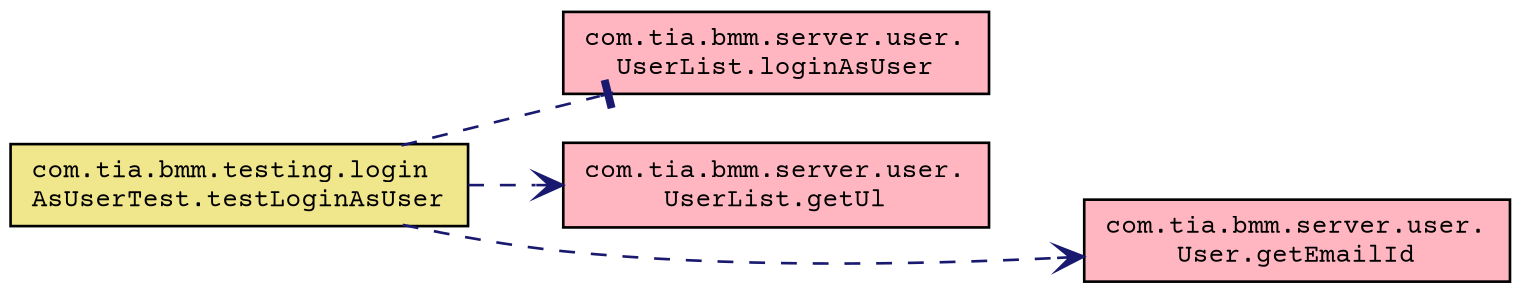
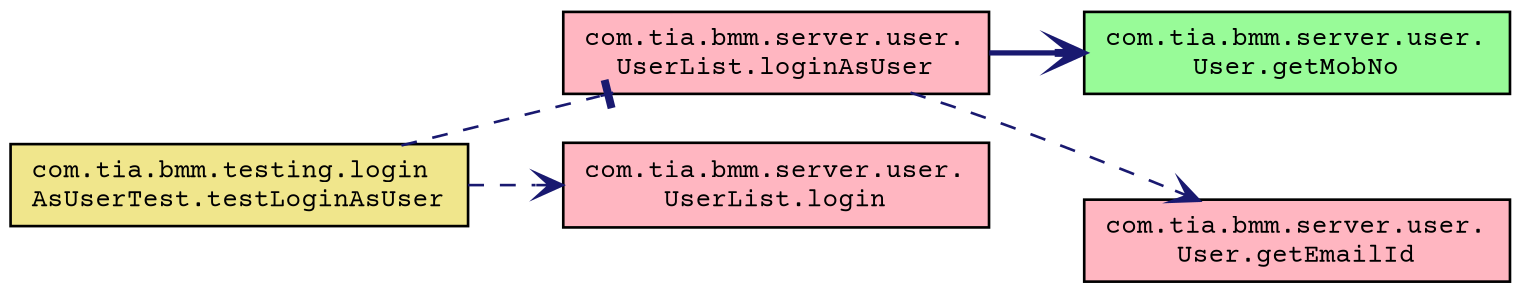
none -> (1297, 53)
(776, 185) -> (776, 185)
(728, 262) -> (1044, 139)
